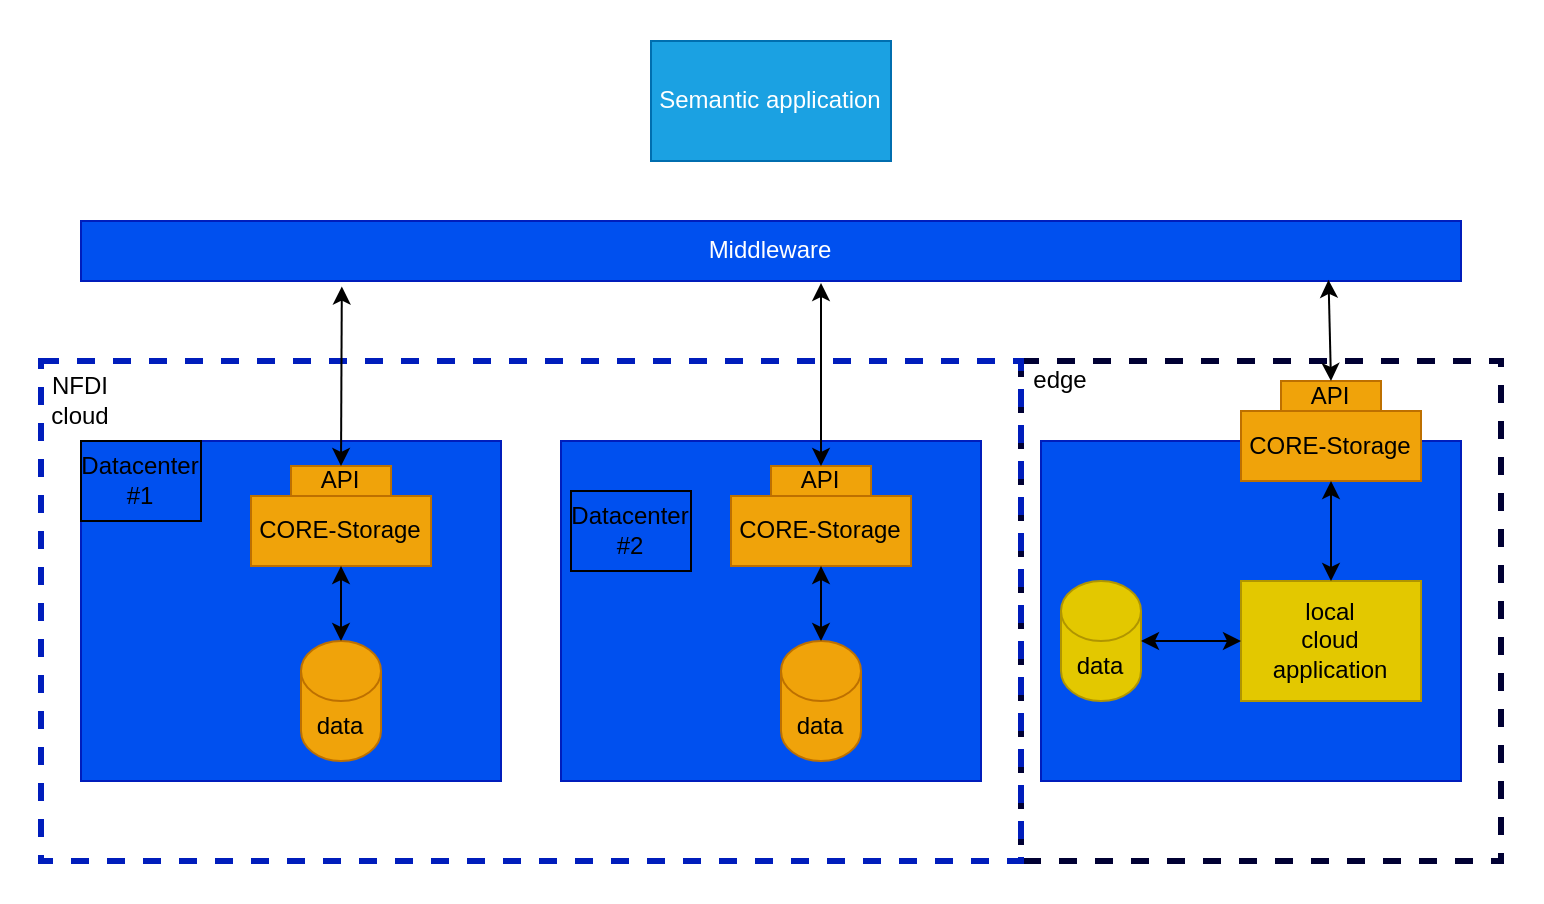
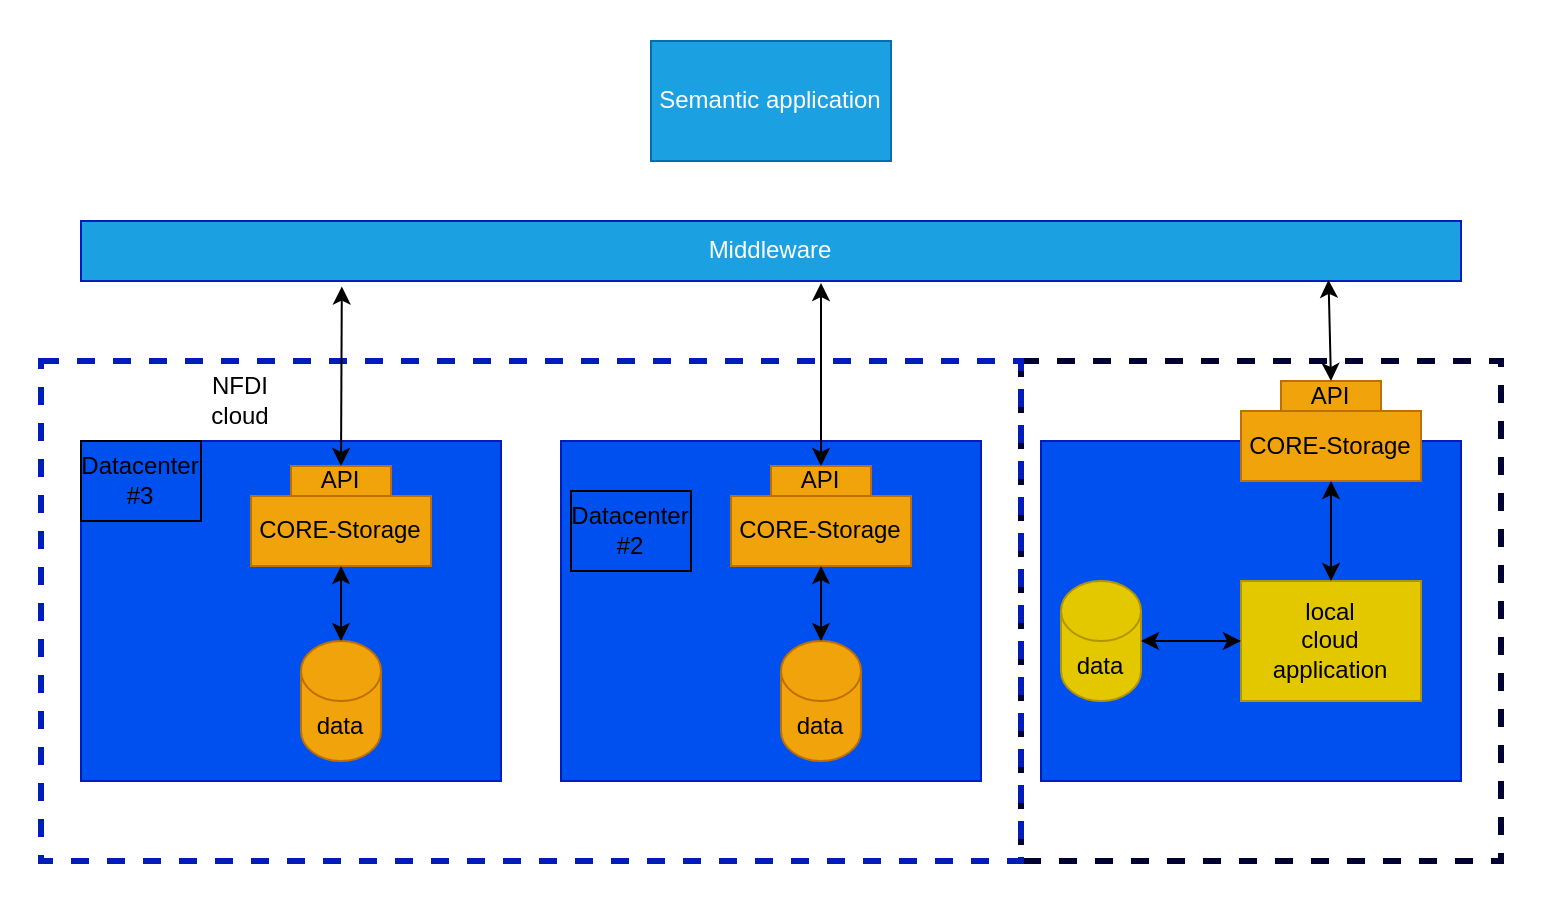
(771, 251) -> (771, 251)
(1061, 381) -> none
(81, 401) -> (241, 401)
(141, 481) -> (141, 481)
